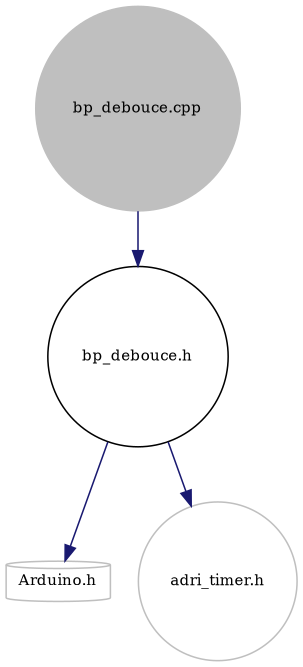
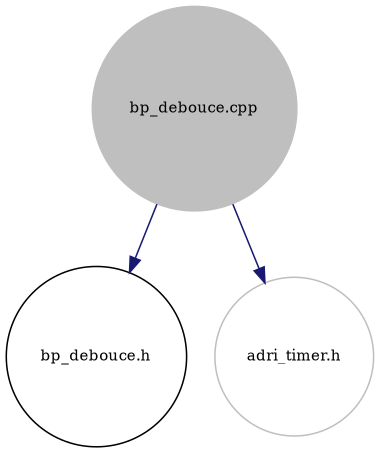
(177, 467) -> (246, 237)
(58, 581) -> none
